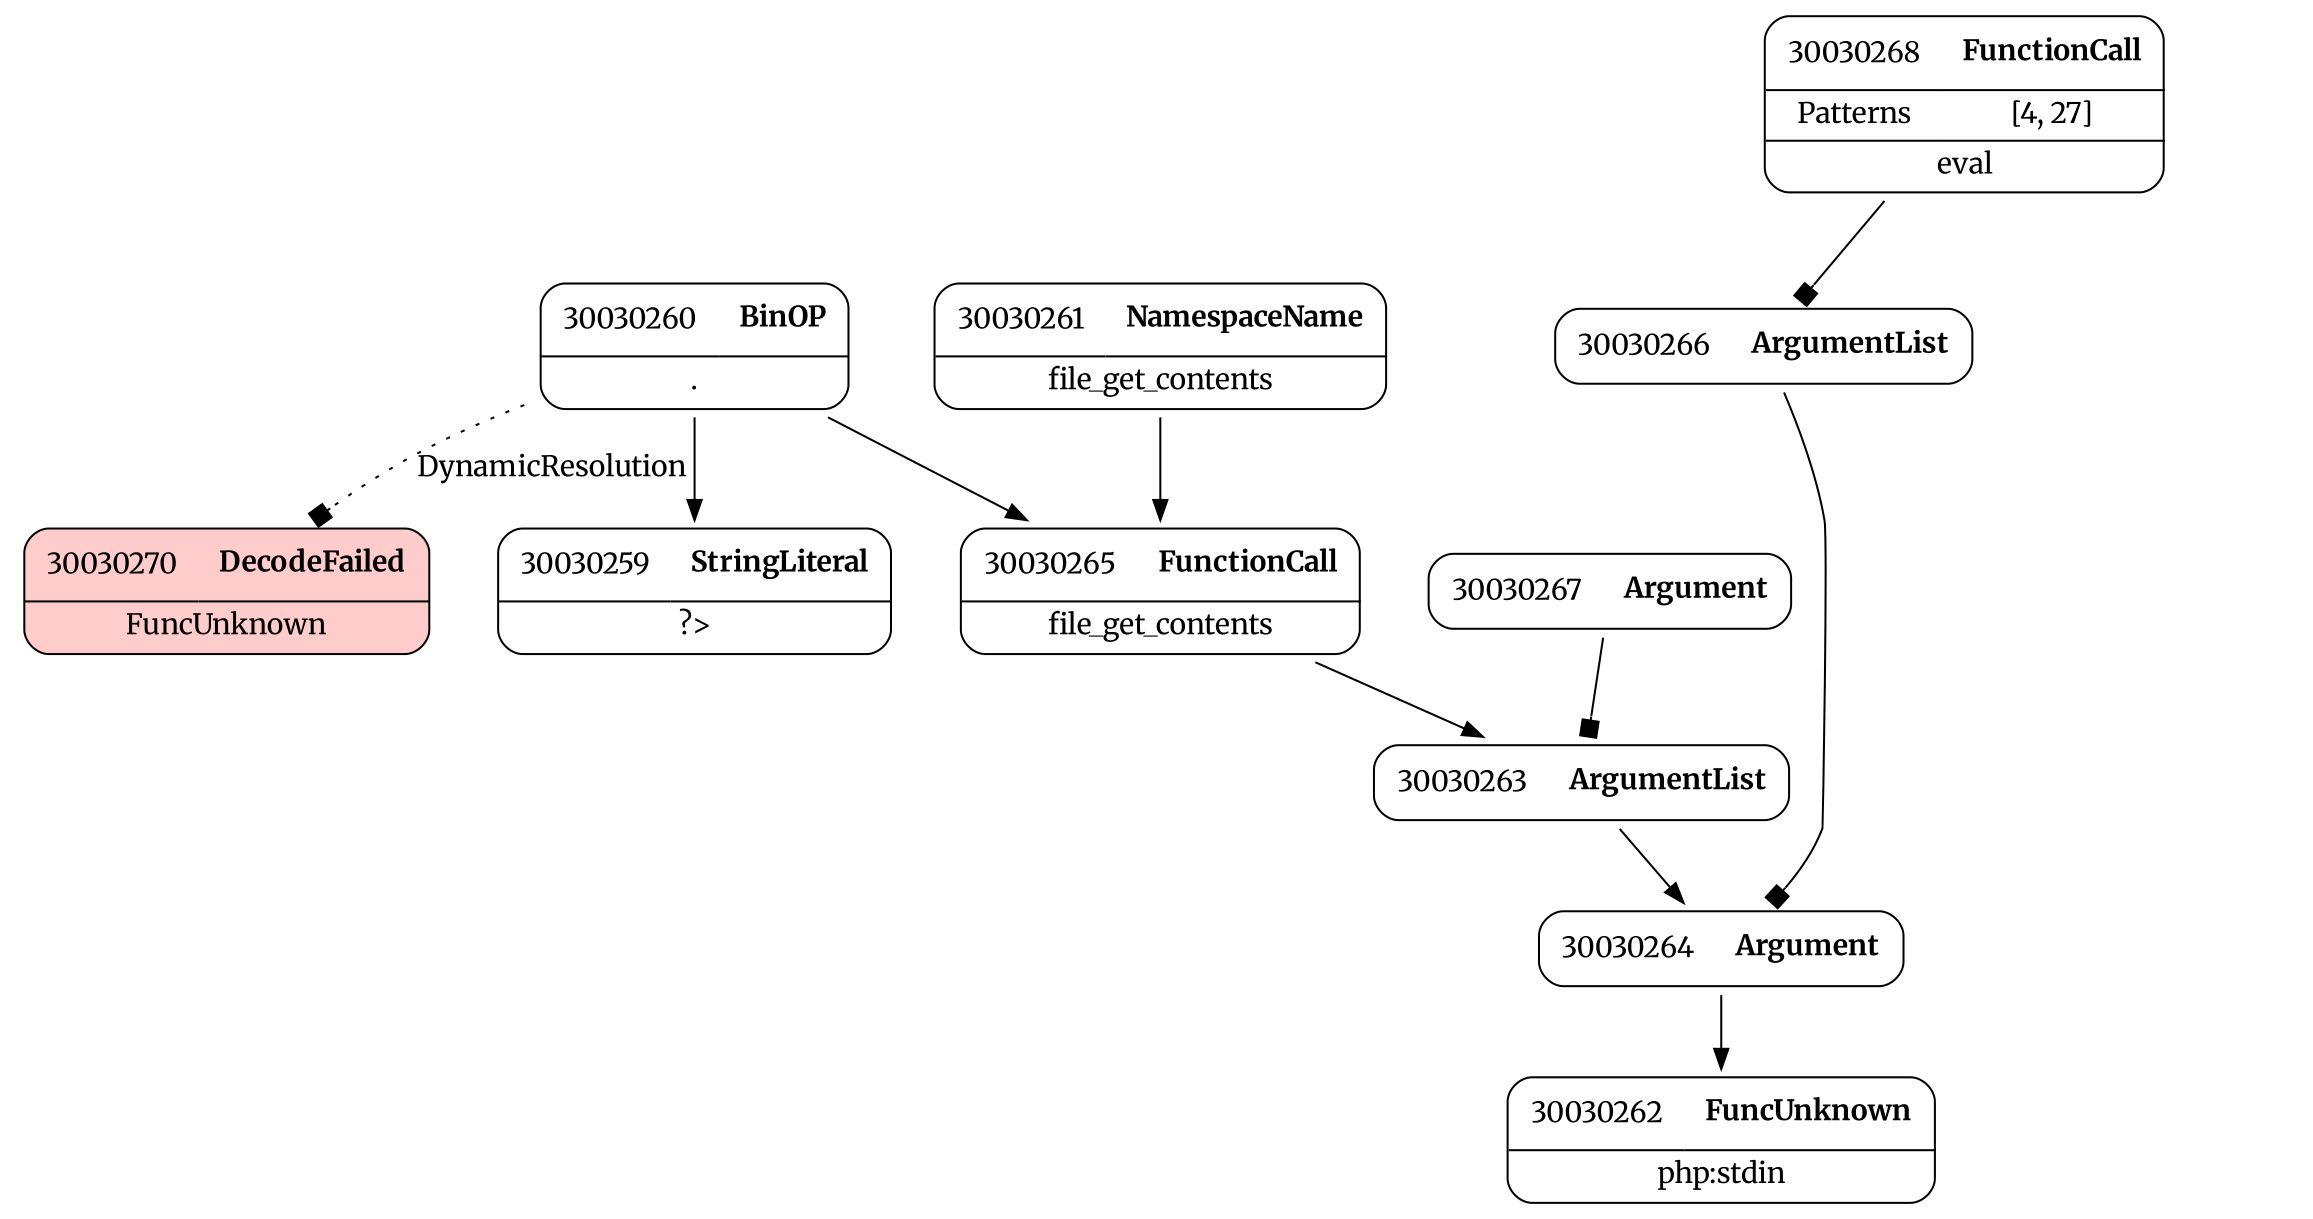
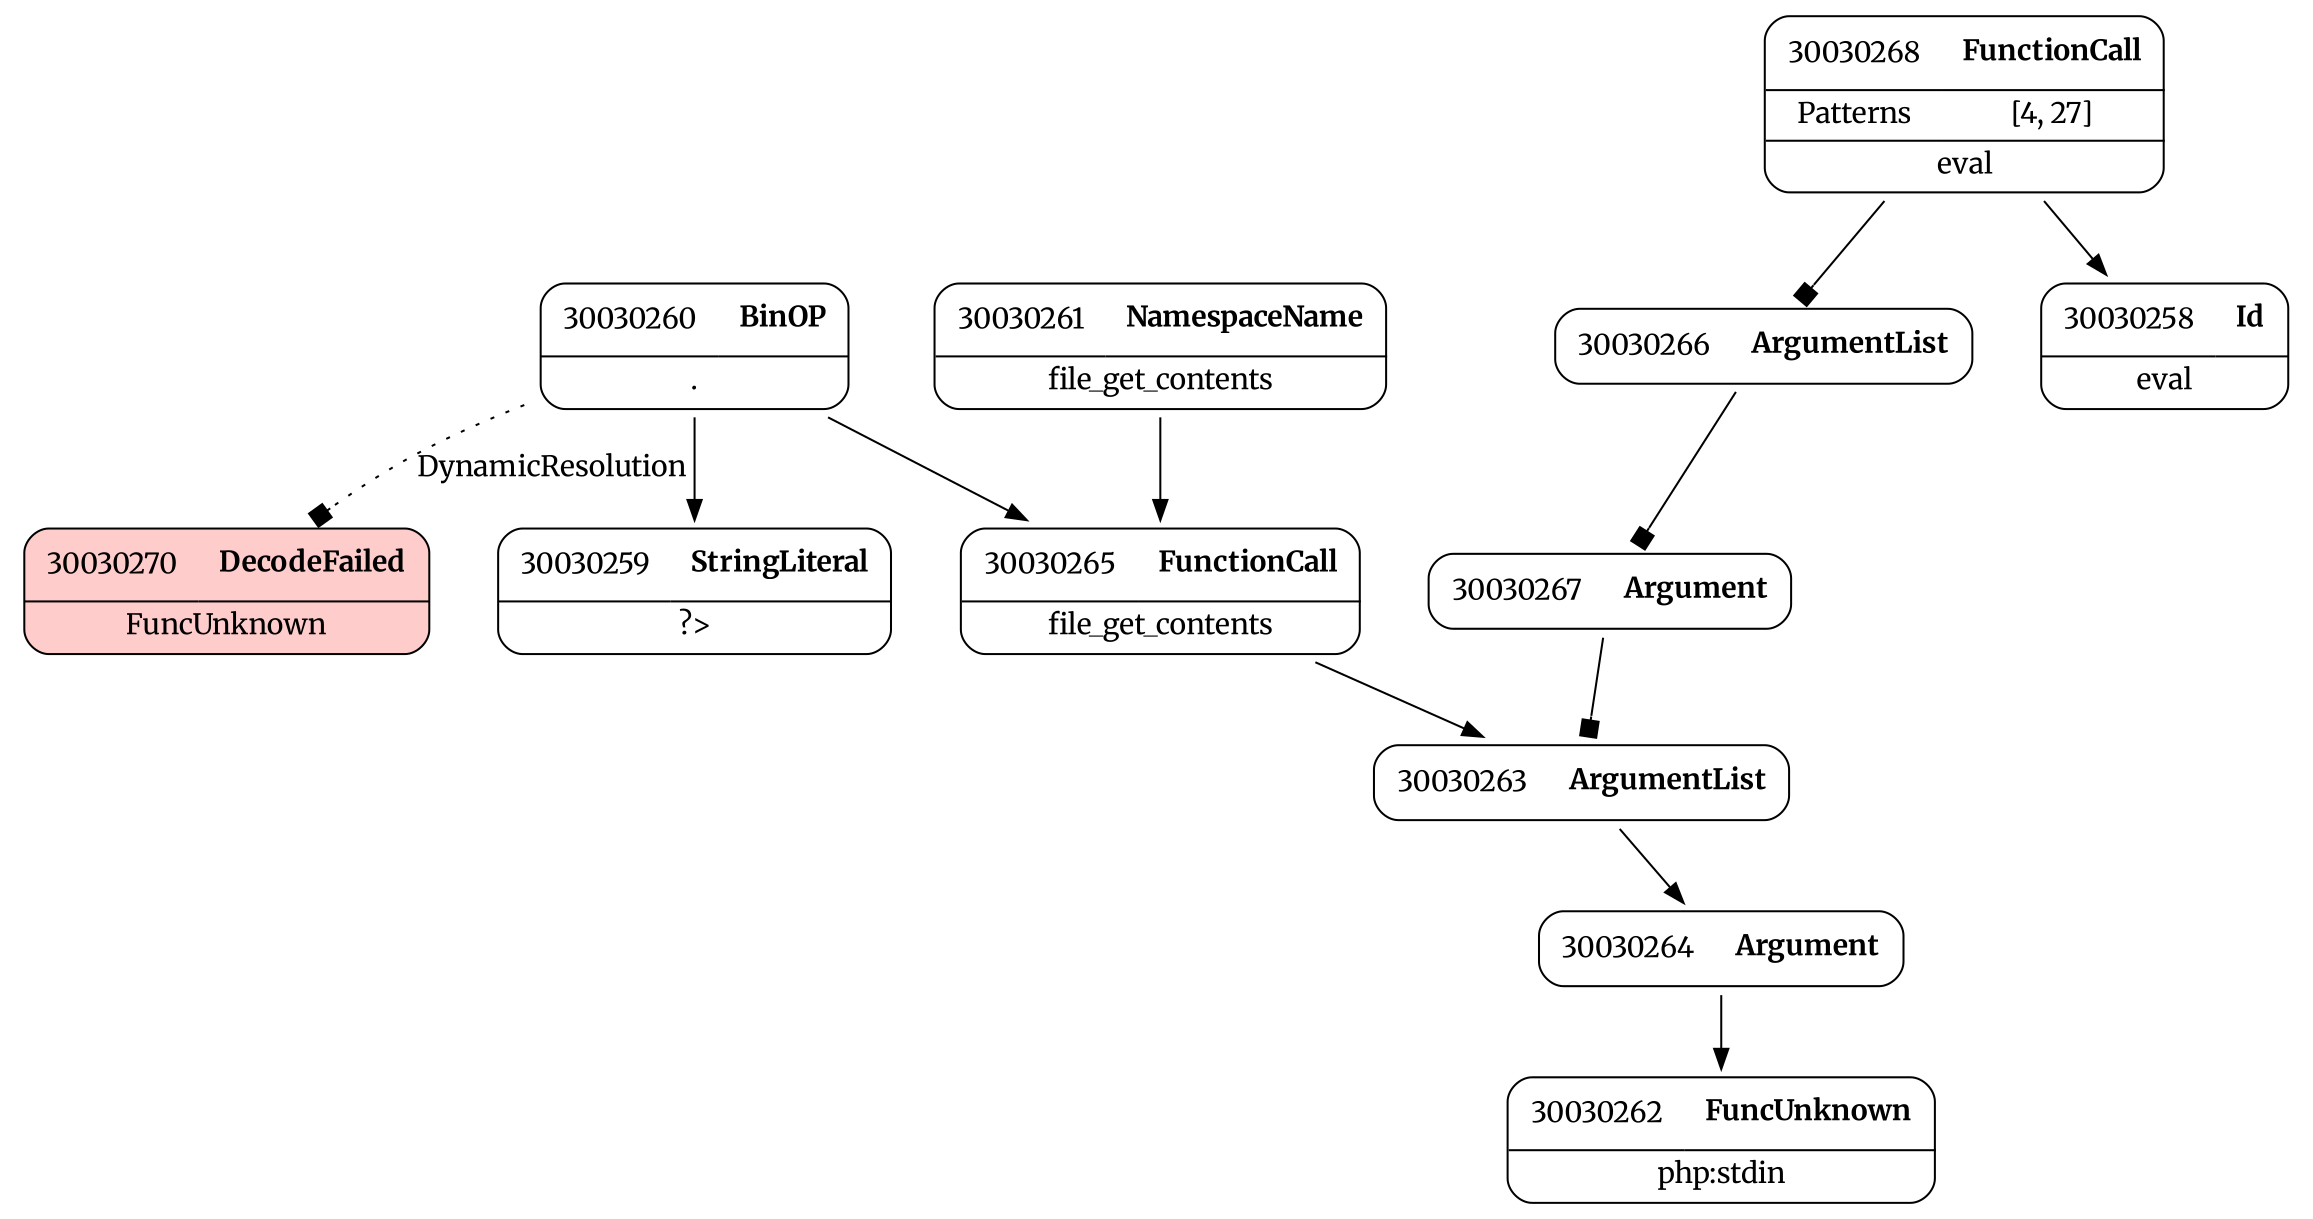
none -> (2165, 346)
(1825, 642) -> (1693, 460)
